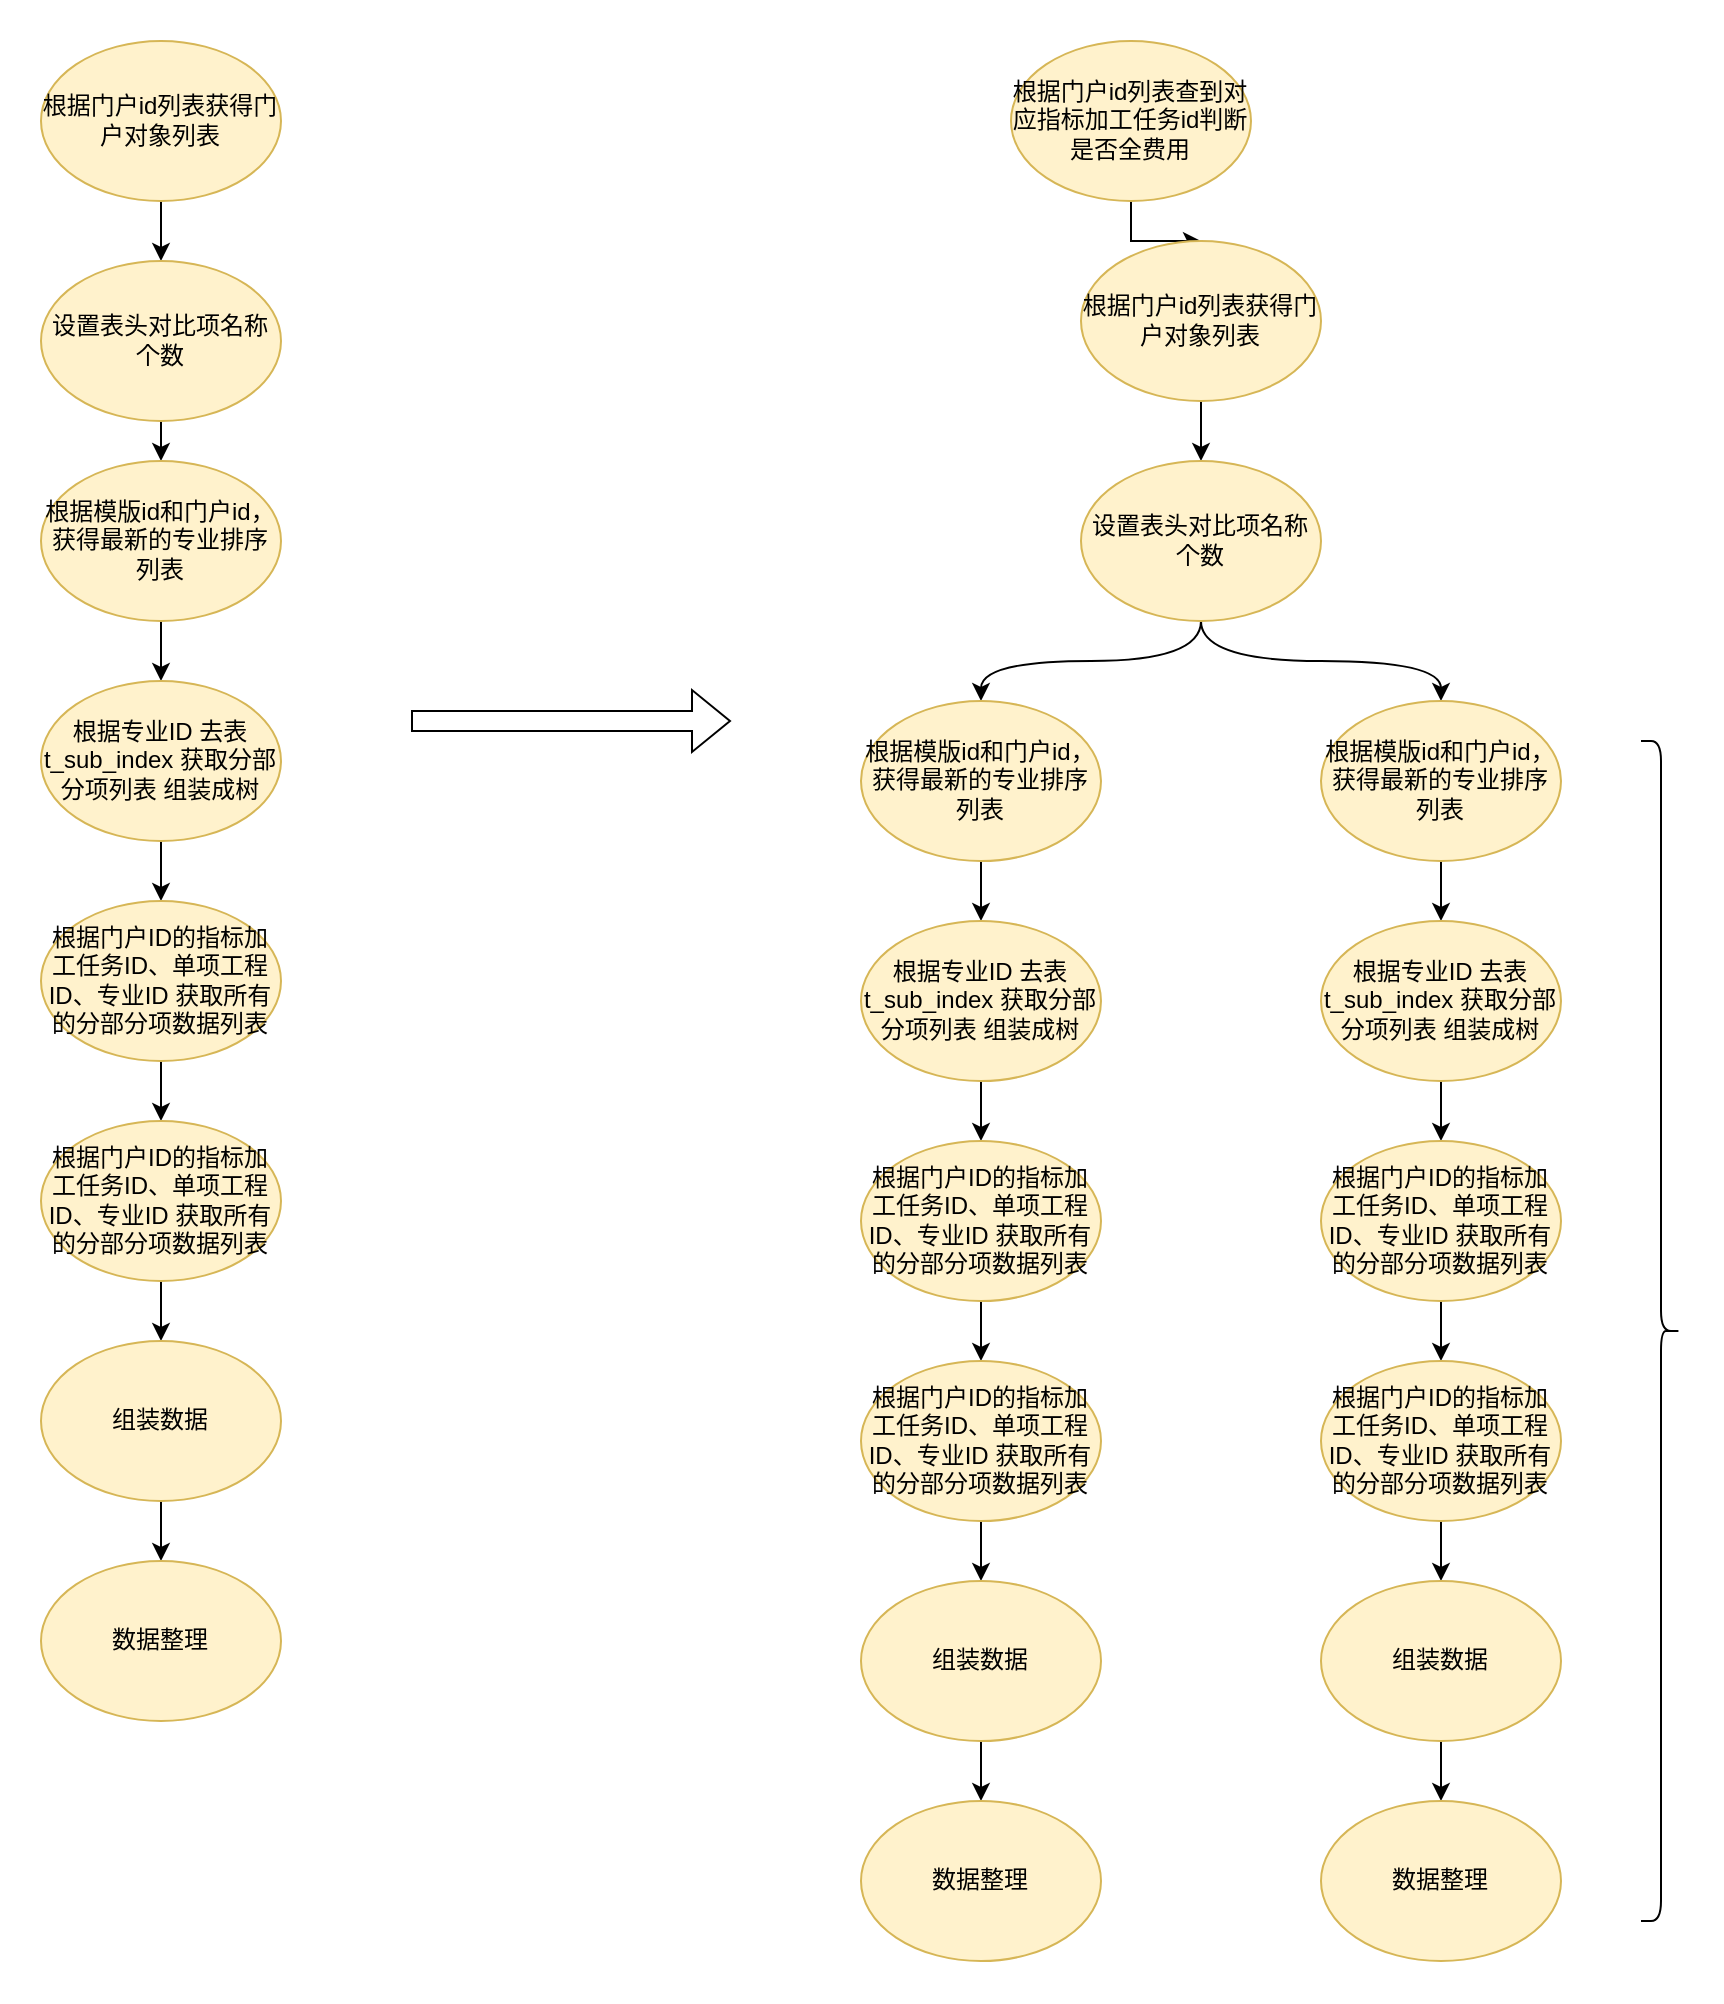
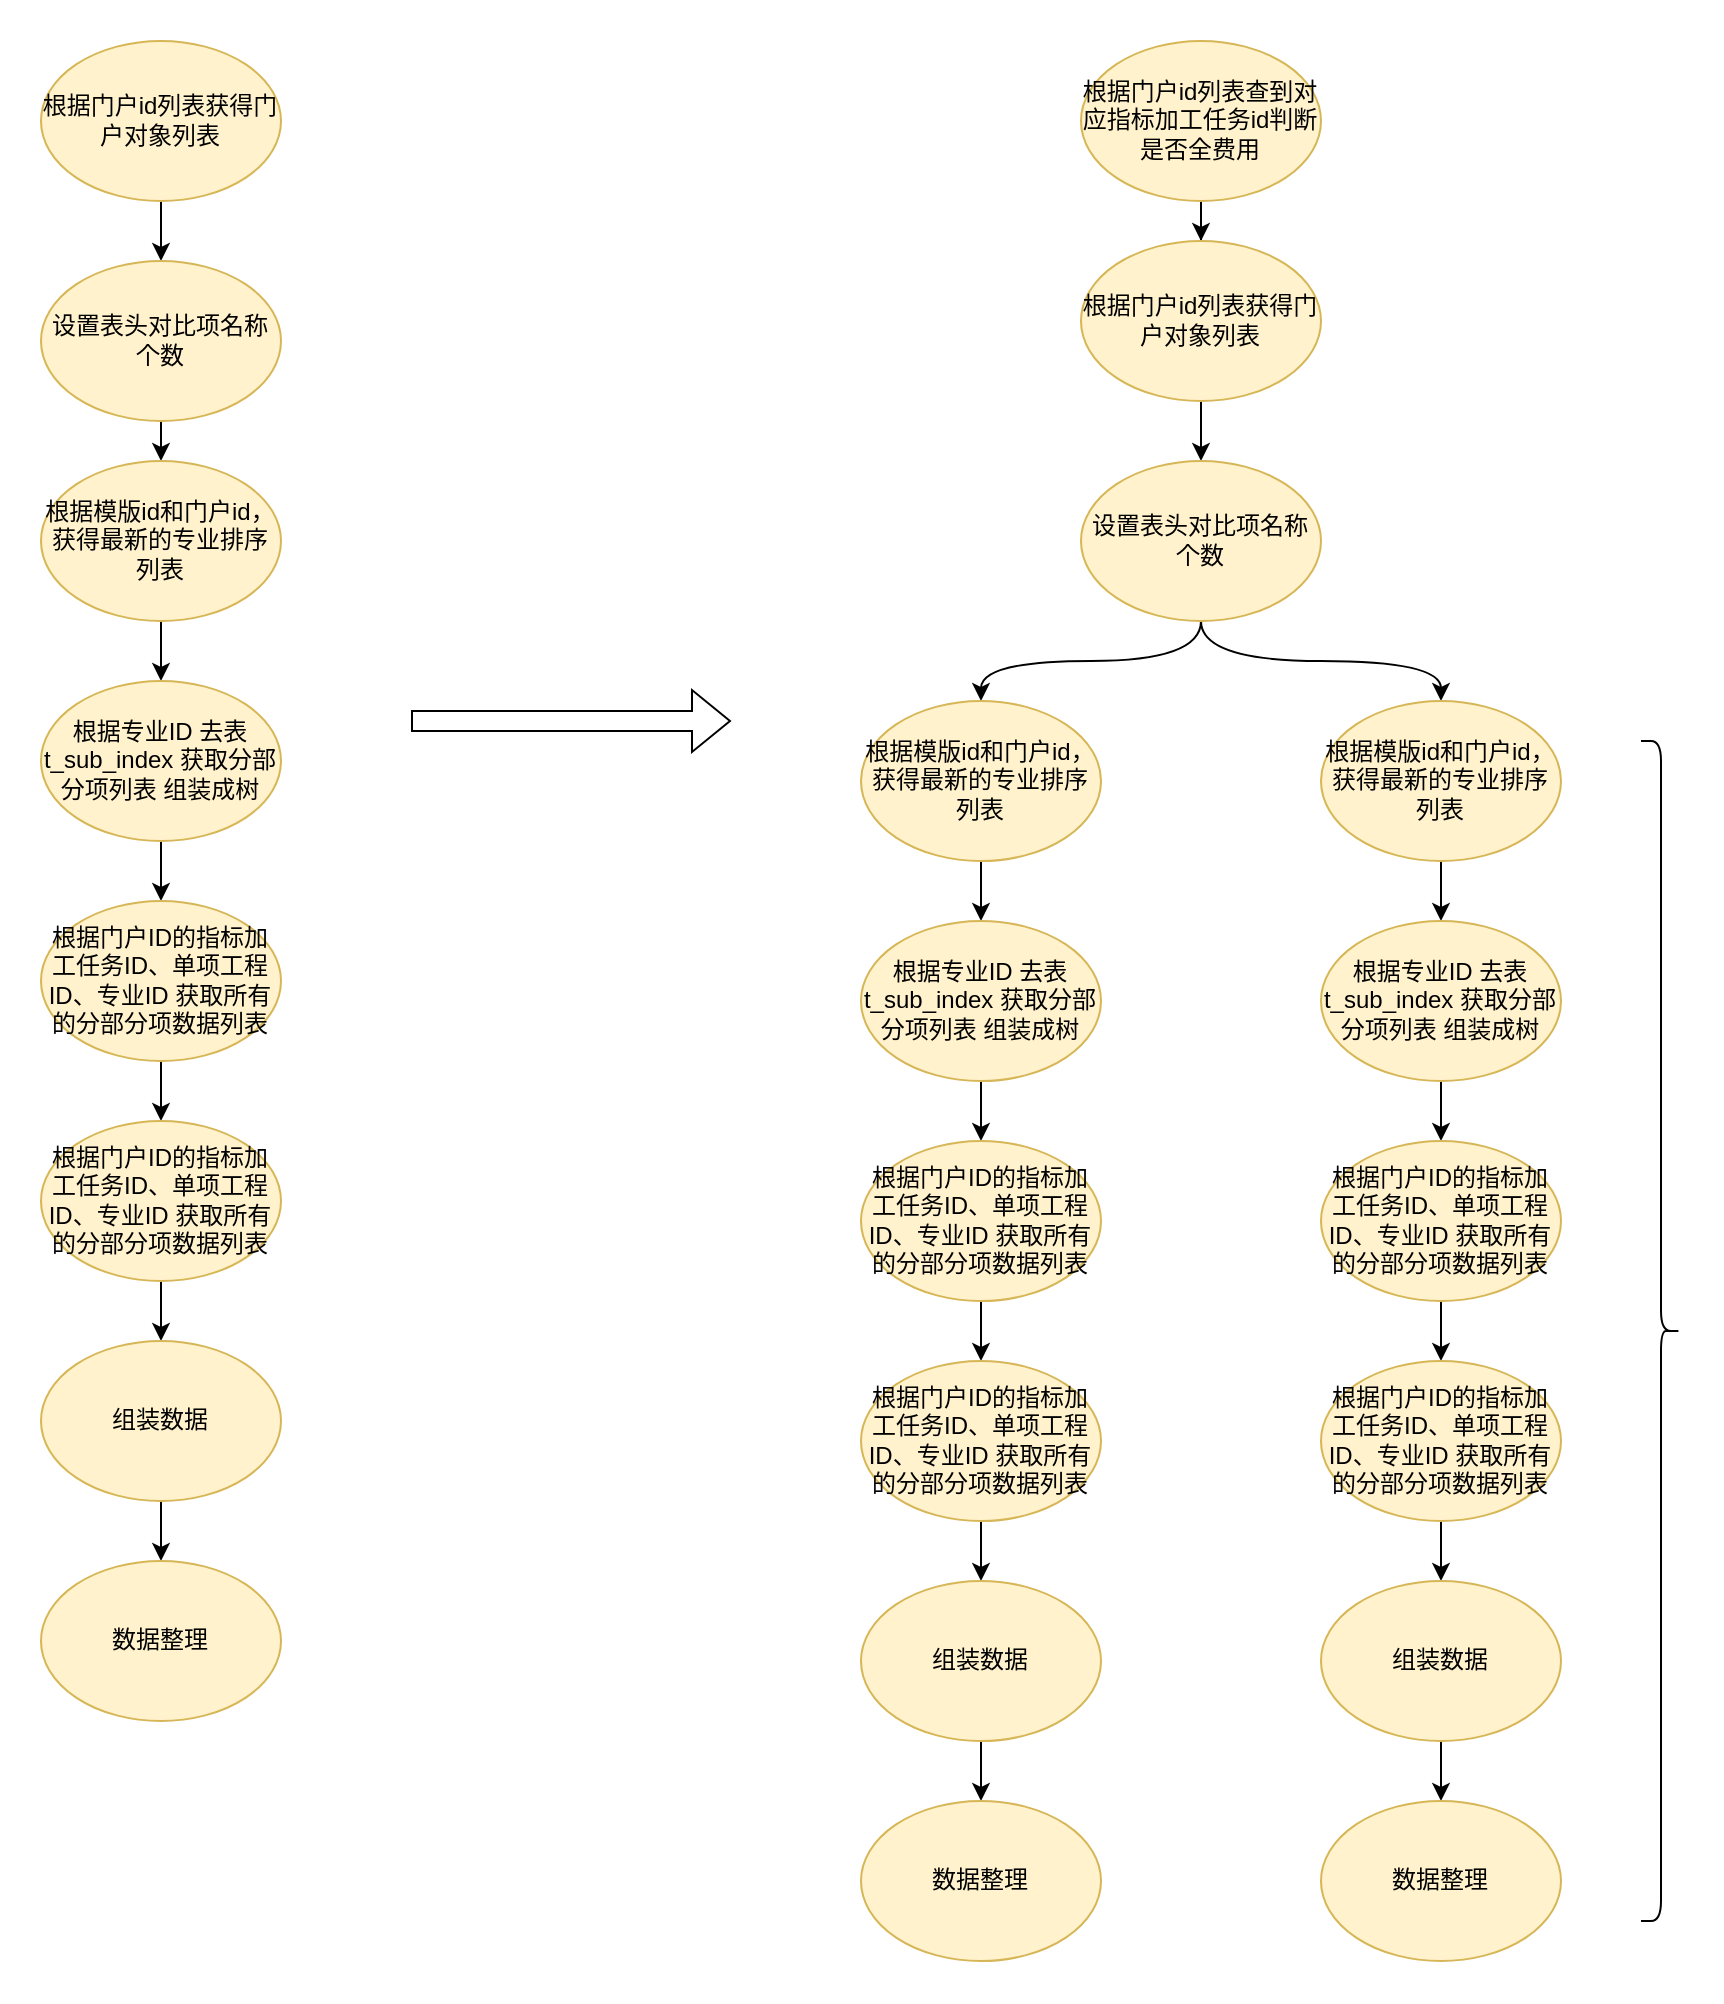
(1131, 121) -> (1201, 121)
